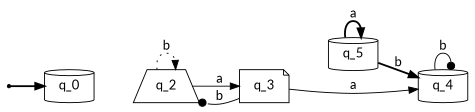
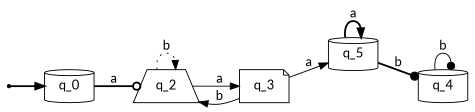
(395, 69) -> (395, 69)
none -> (114, 86)
(349, 93) -> (304, 72)
(224, 103) -> (224, 103)
